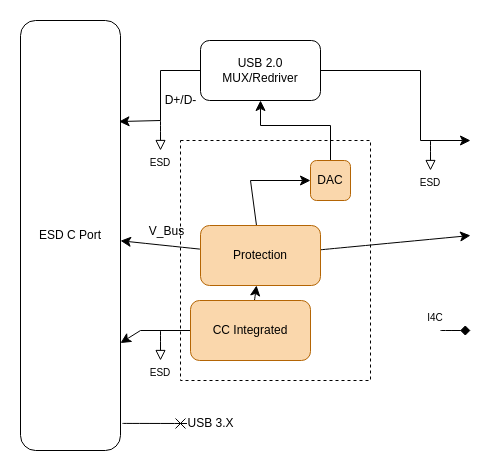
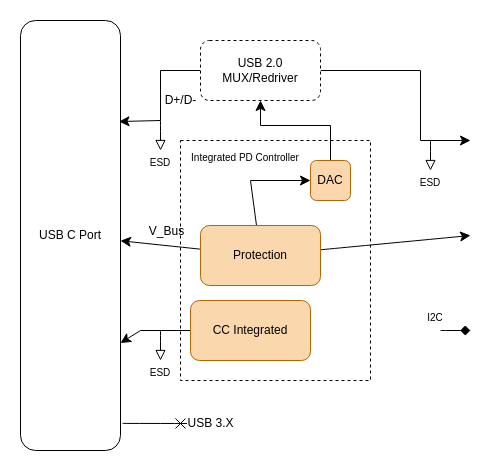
(261, 71) -> (261, 71)
none -> (246, 156)
(71, 236) -> (71, 236)
(255, 299) -> none
(436, 316) -> (436, 316)
